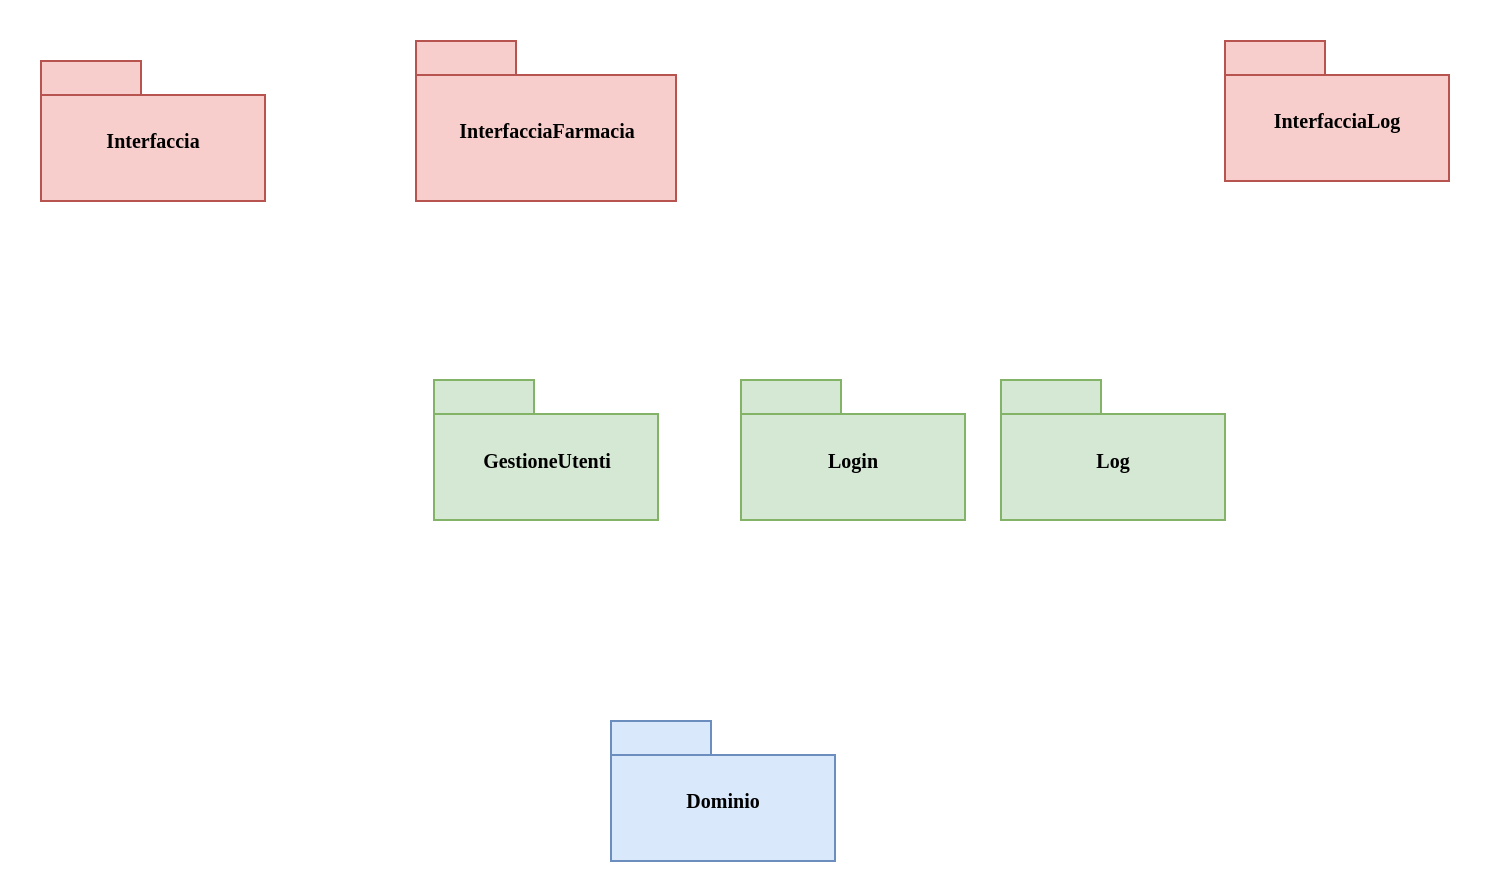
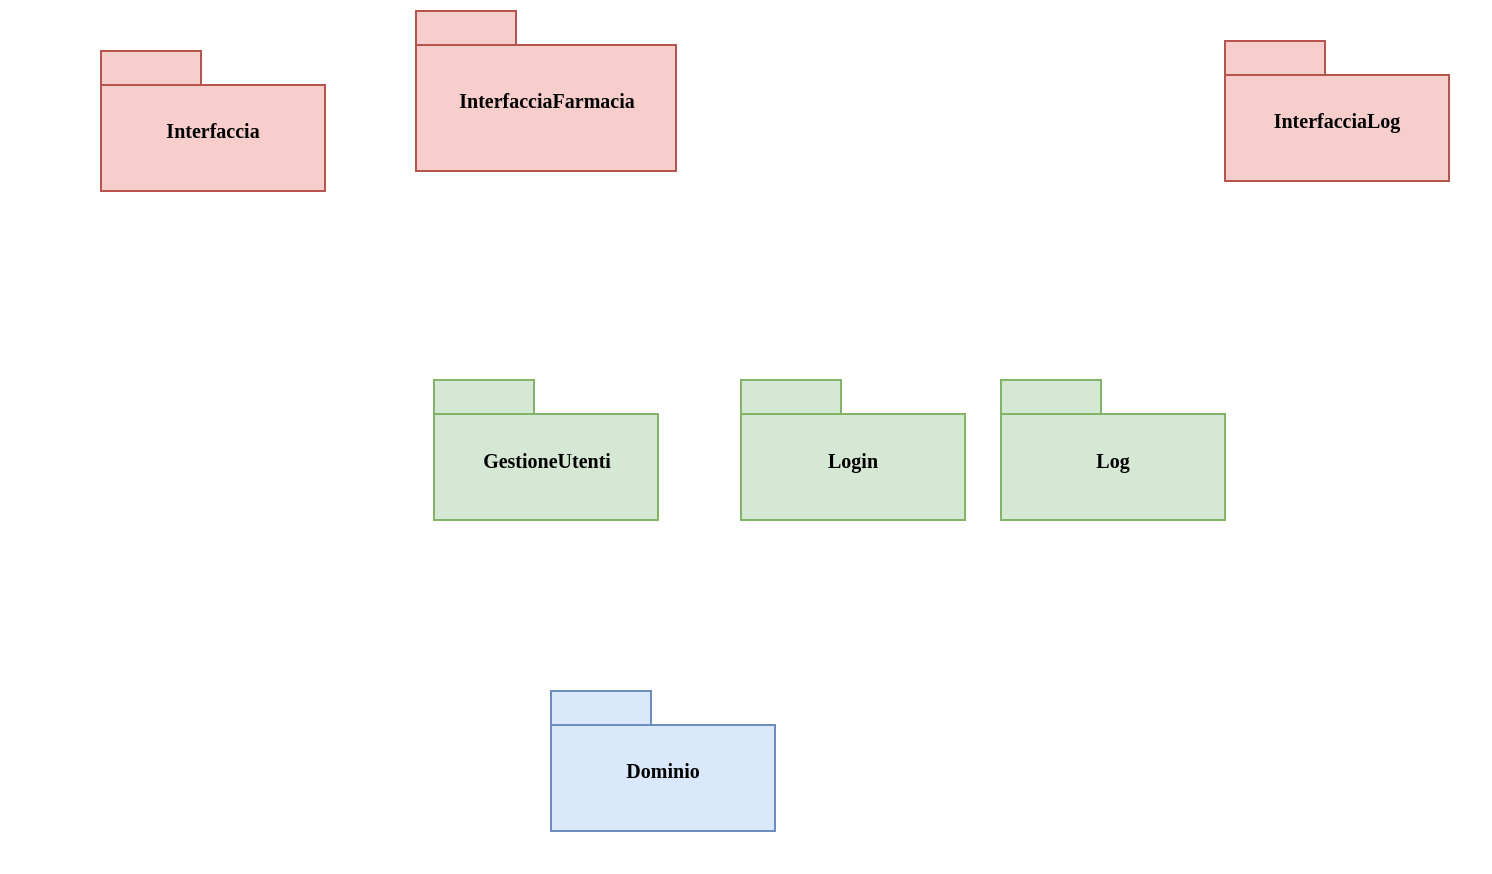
(546, 121) -> (546, 91)
(153, 131) -> (213, 121)
(723, 791) -> (663, 761)
